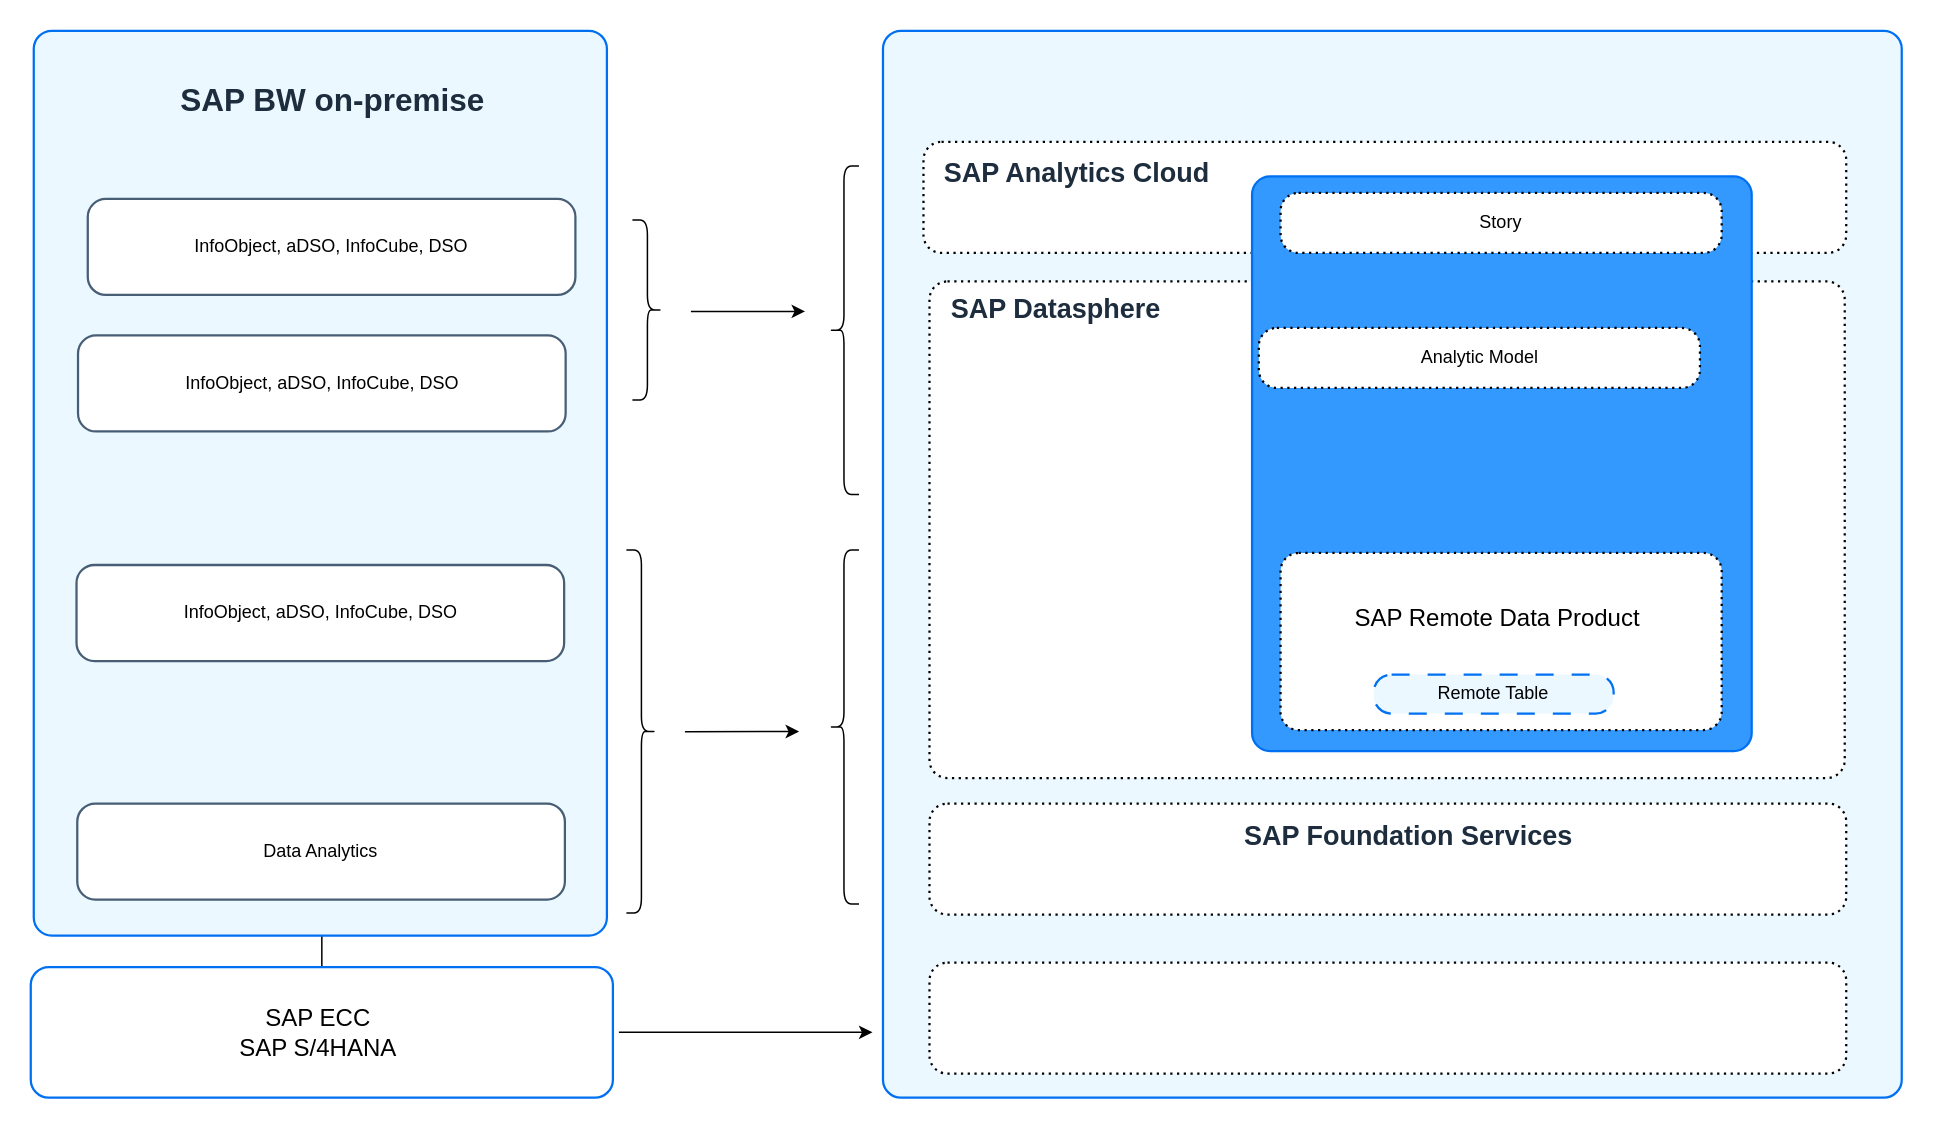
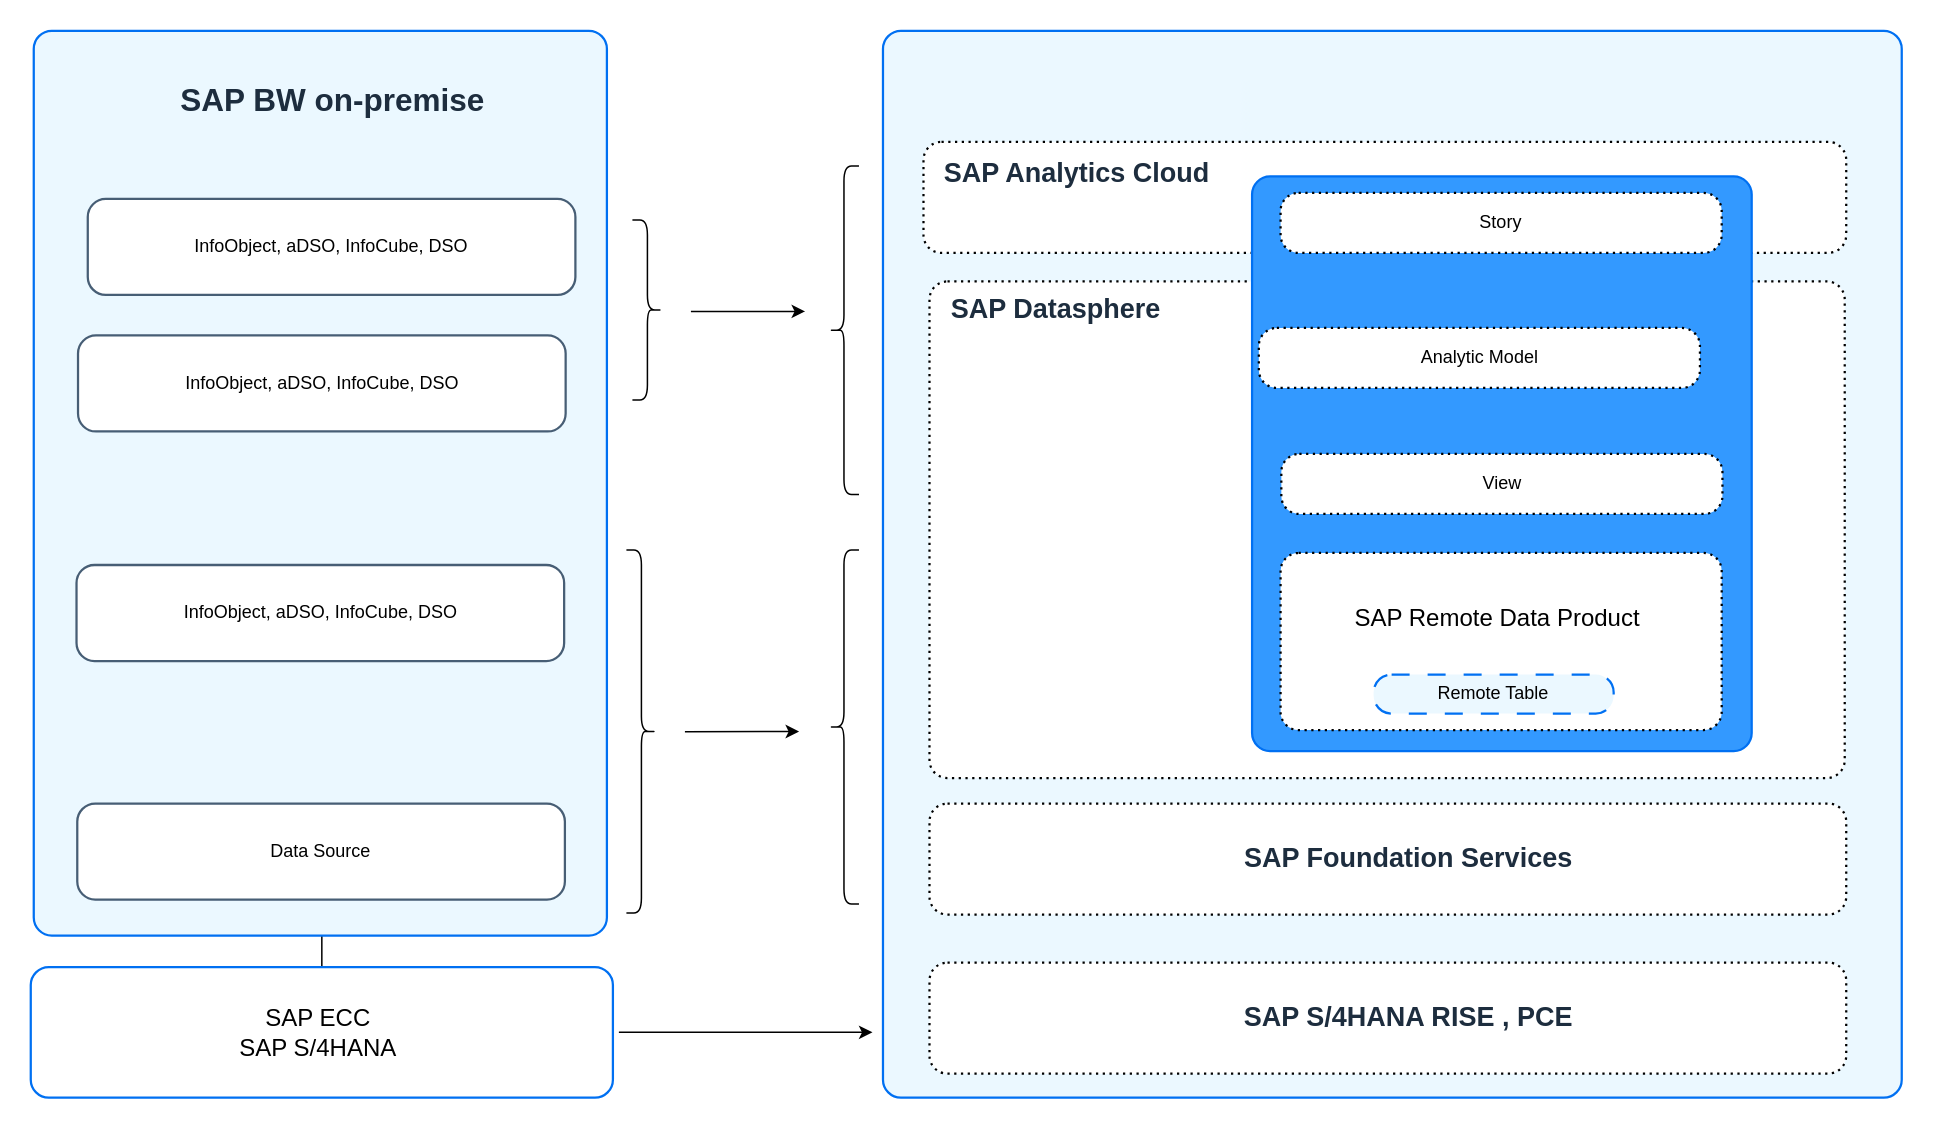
none -> (1502, 484)
(1407, 836) -> (1407, 859)
(321, 851) -> (321, 851)
none -> (1407, 1018)
